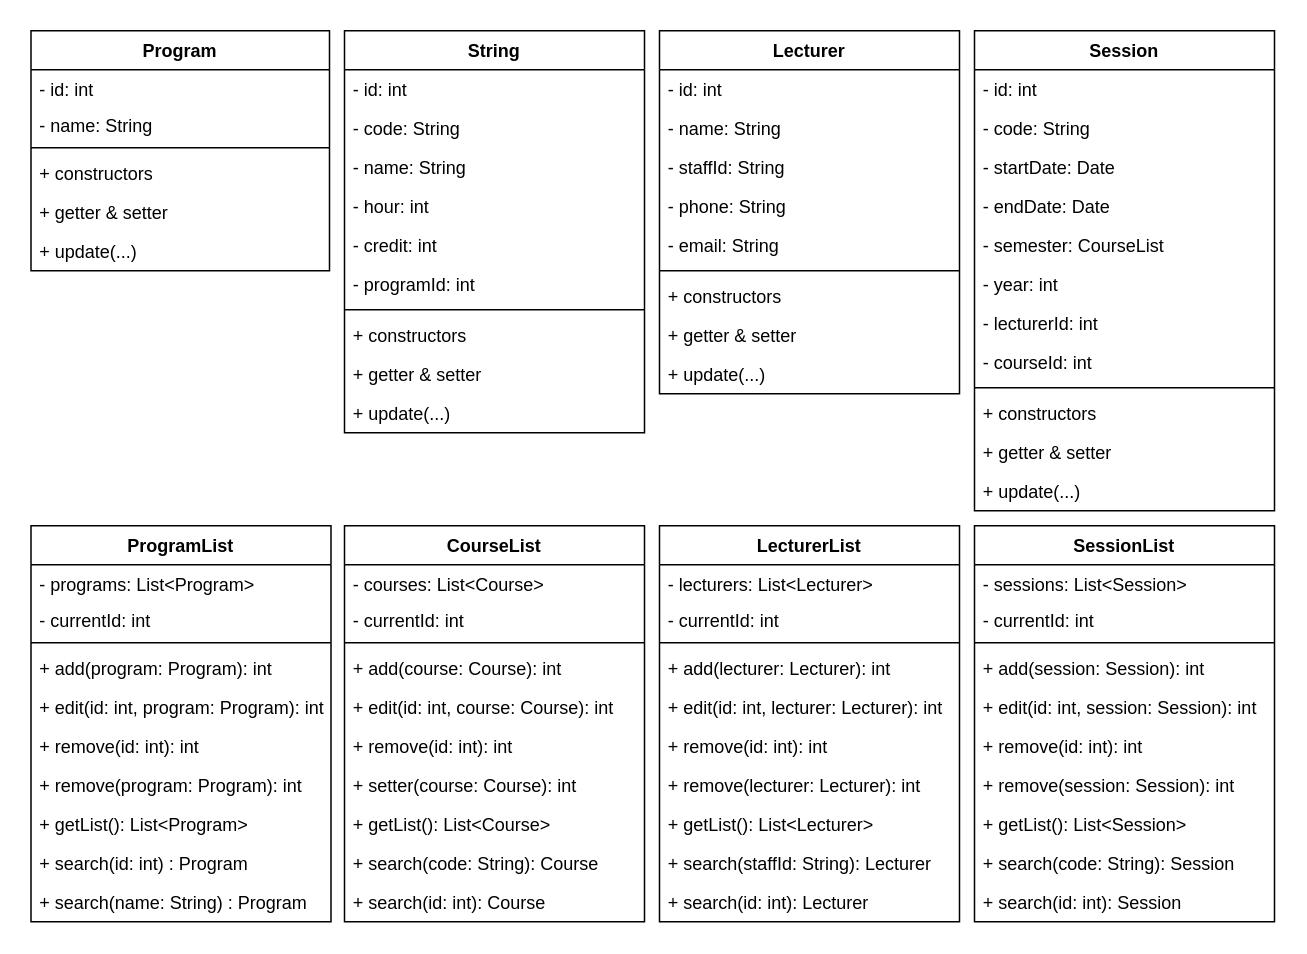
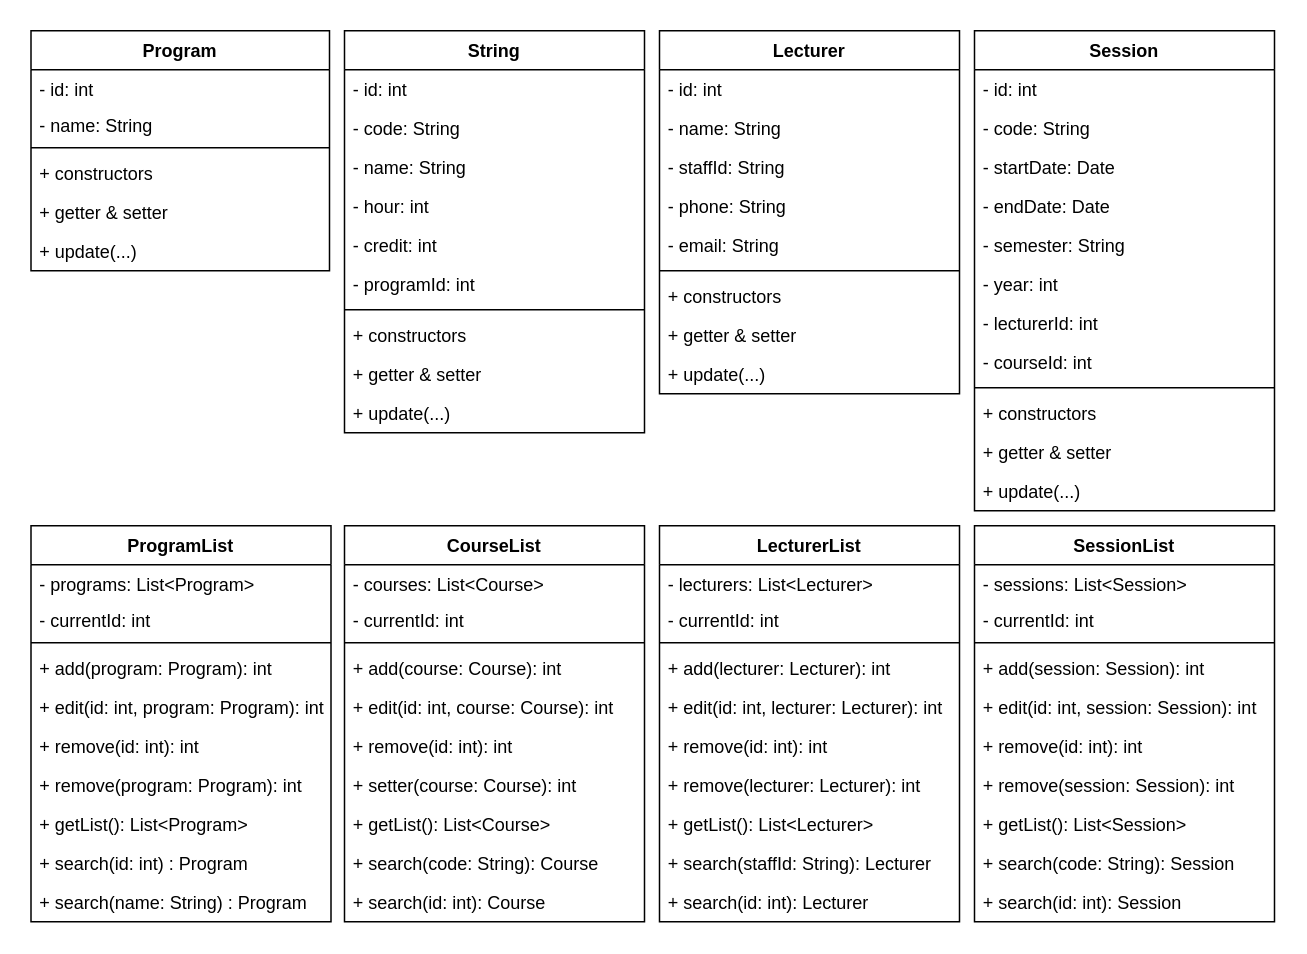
(1084, 246) -> (1064, 246)
